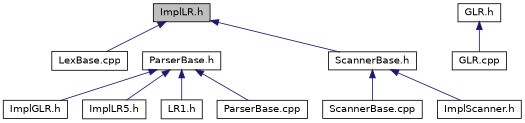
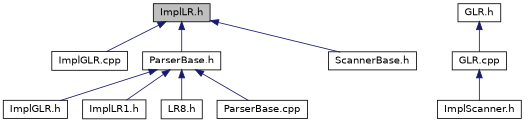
none -> (182, 41)
(90, 61) -> (90, 61)
(430, 87) -> (479, 89)
(114, 109) -> (114, 109)
(182, 109) -> (182, 109)
(372, 109) -> none
